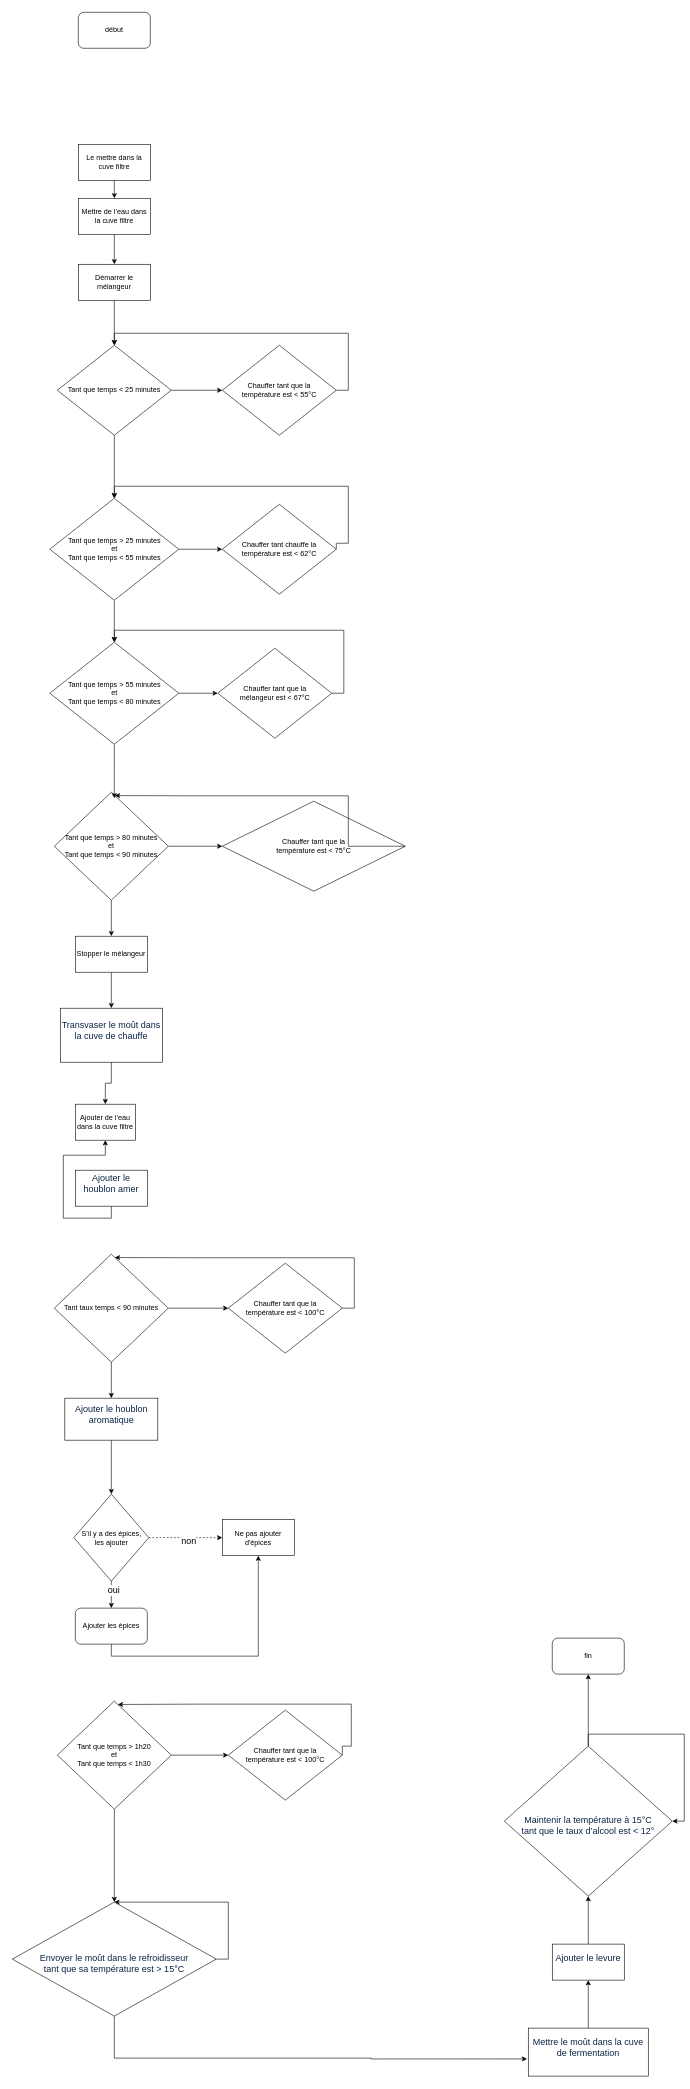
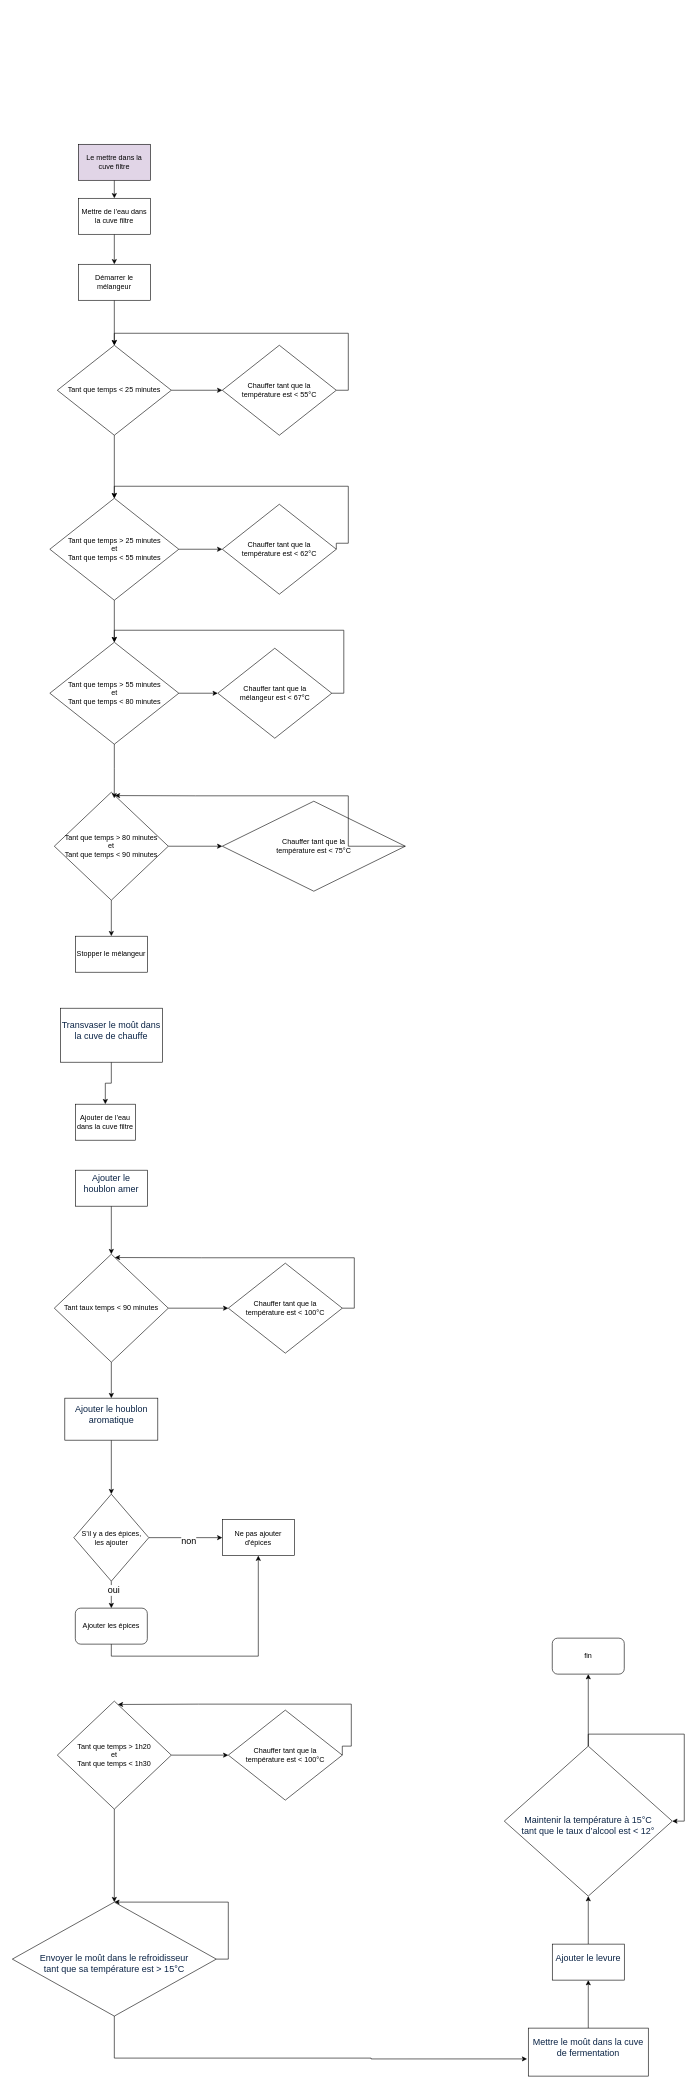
(114, 30) -> none
(114, 162) -> (114, 162)
(279, 549) -> (279, 549)
(111, 1002) -> none
(105, 1152) -> (111, 1248)
(165, 1538) -> (165, 1538)
